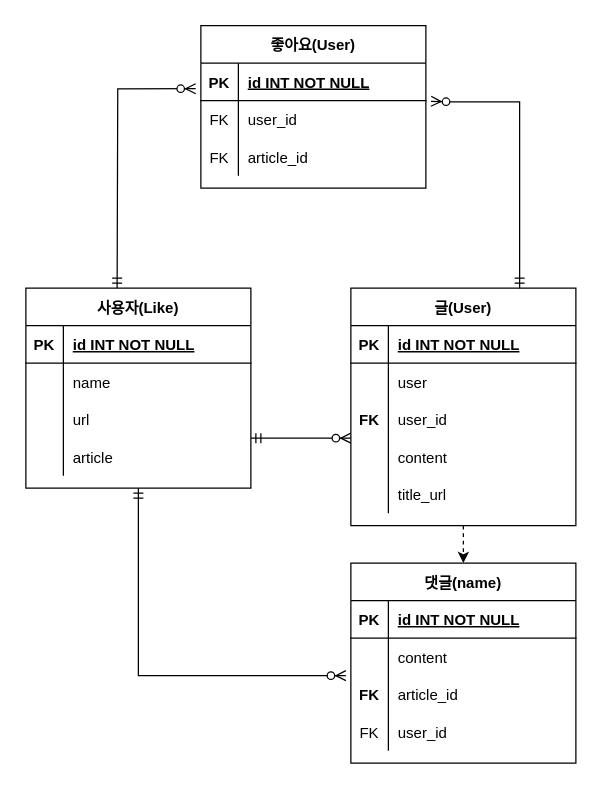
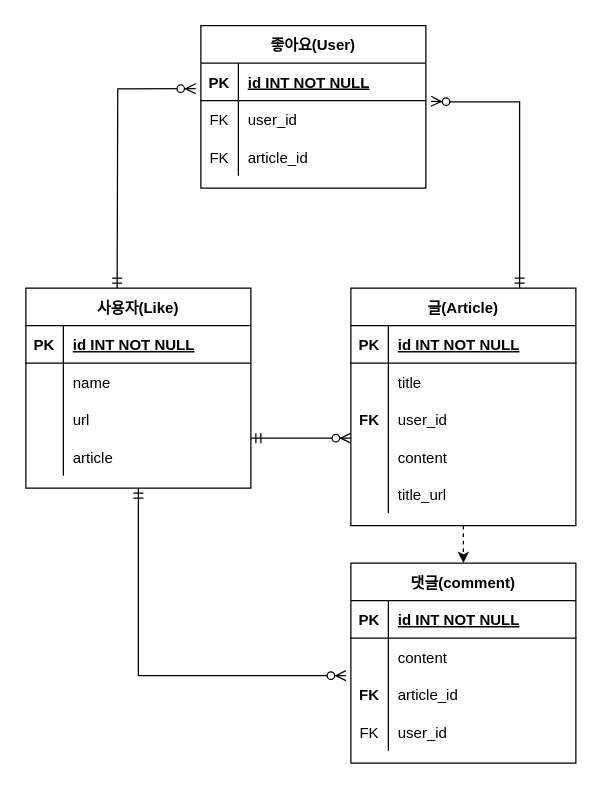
(463, 308) -> (463, 308)
(414, 383) -> (415, 383)
(463, 583) -> (463, 583)
